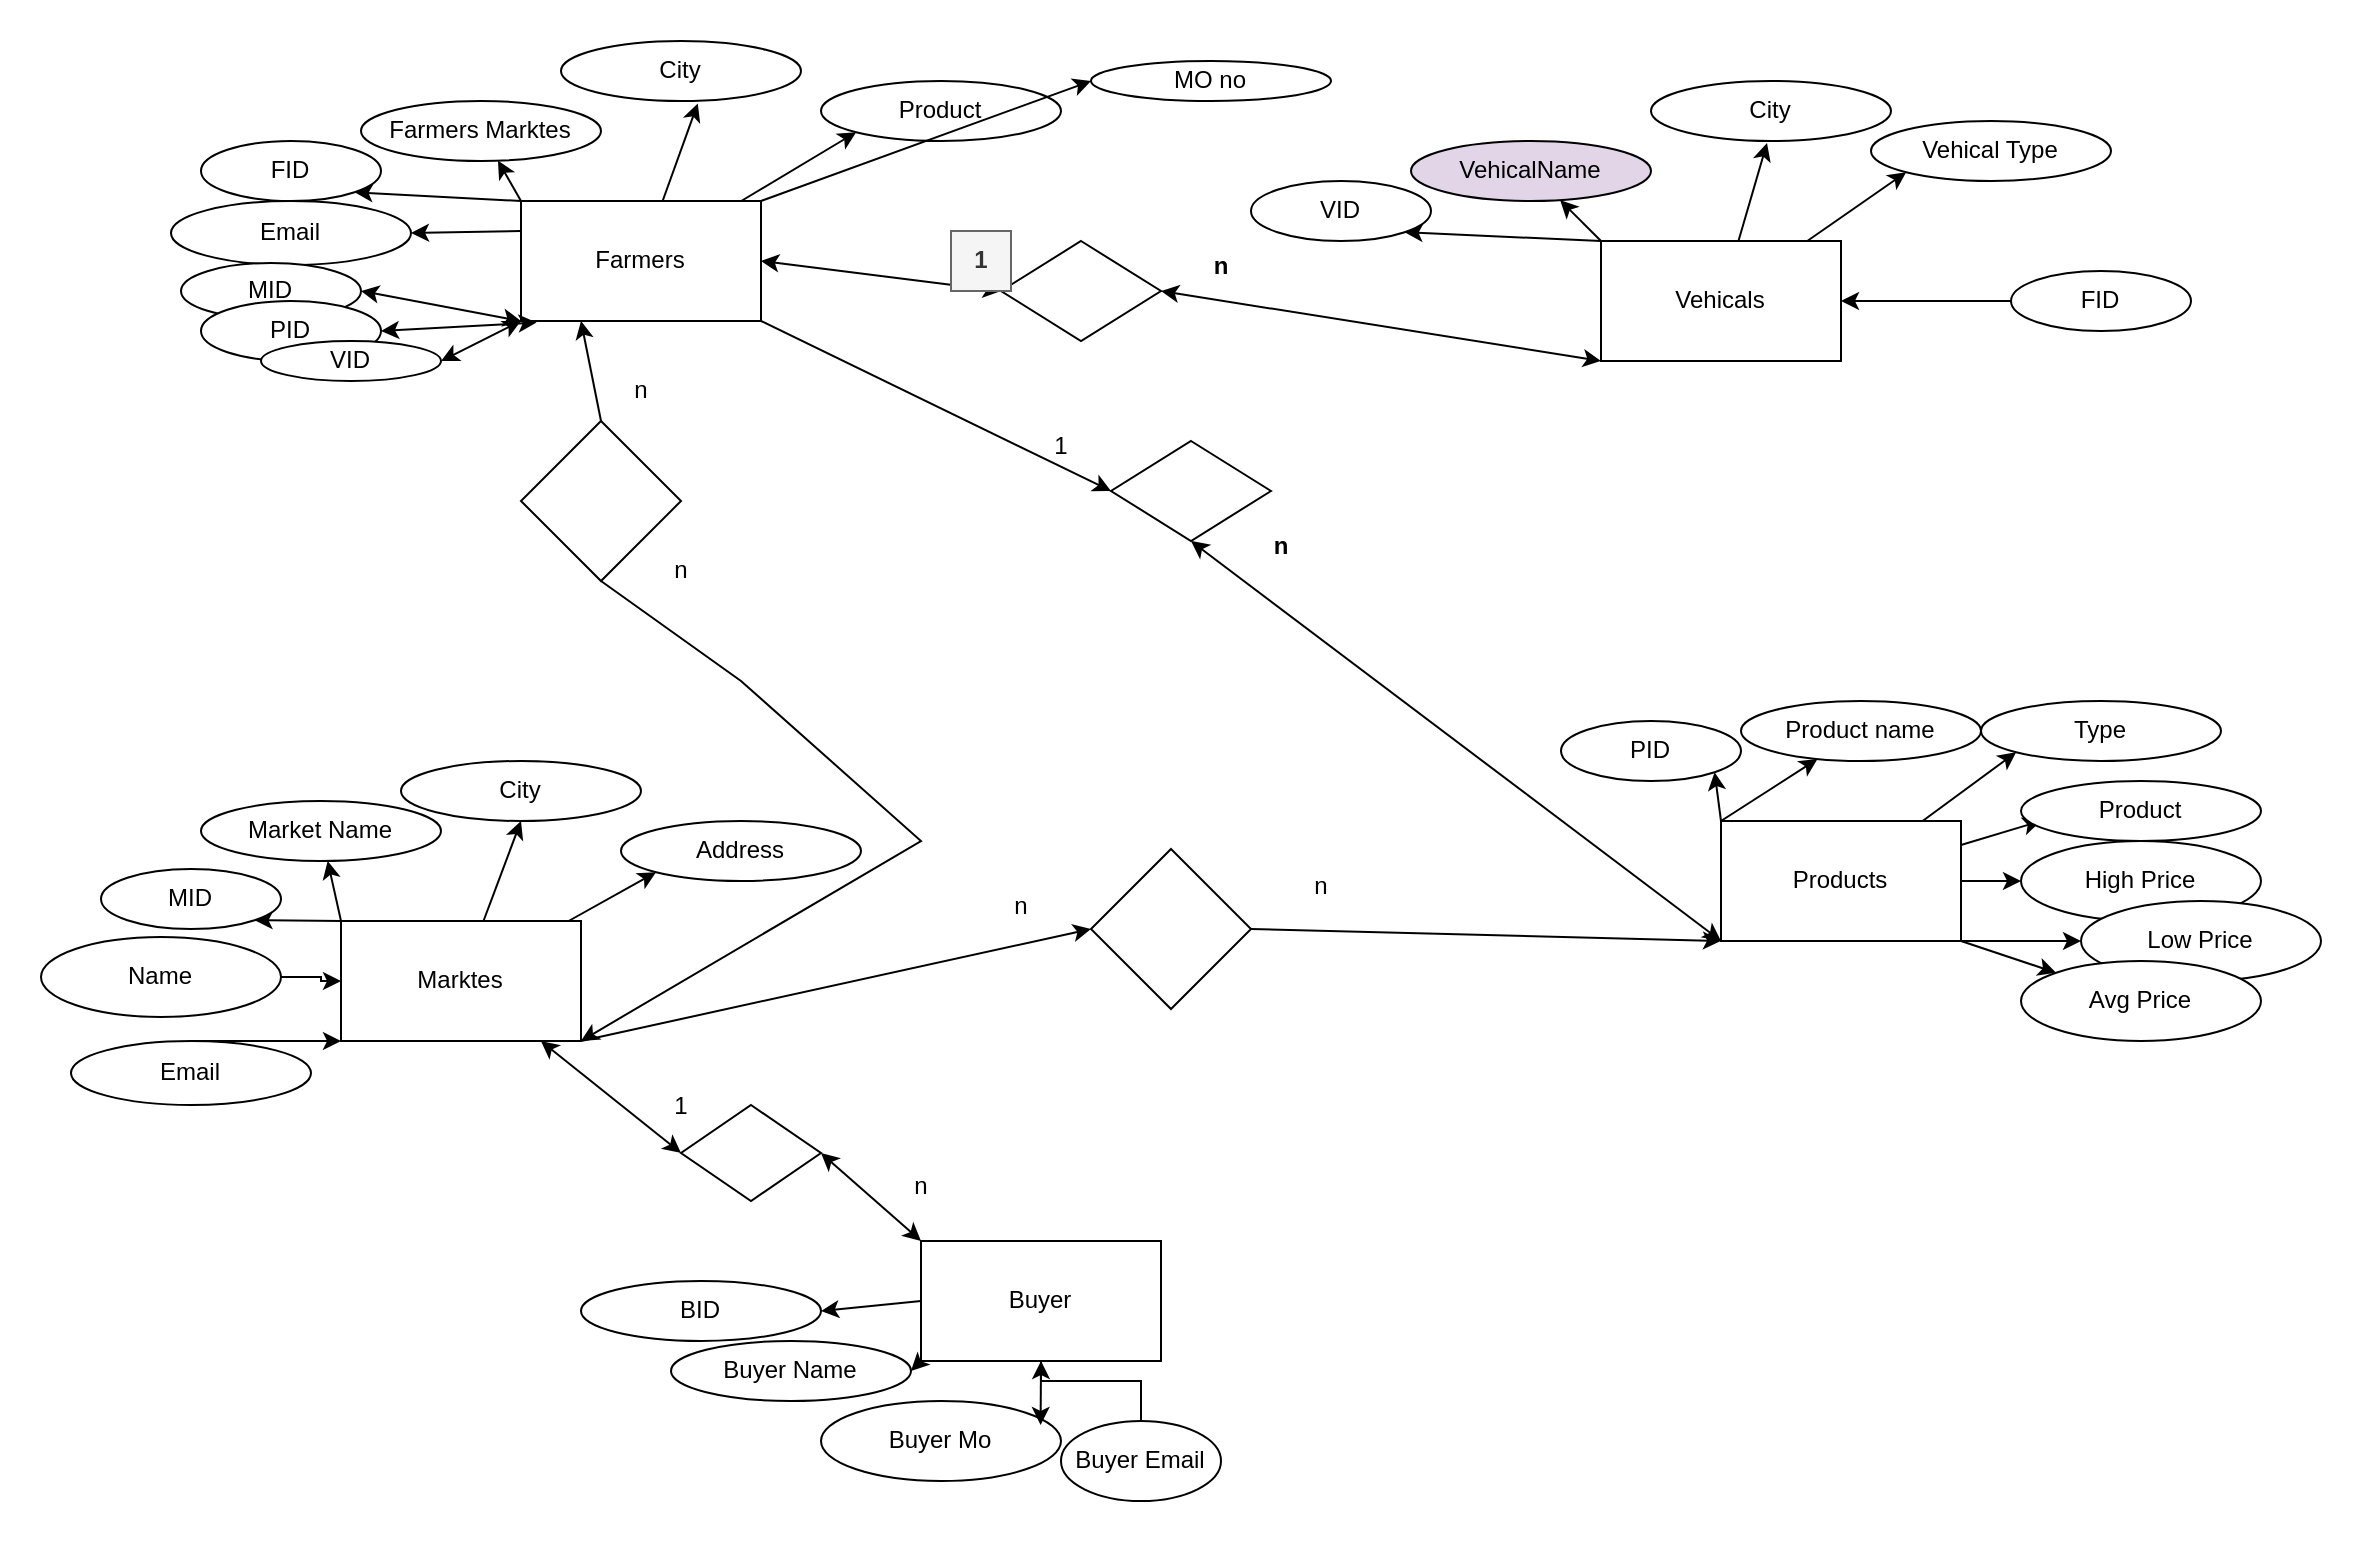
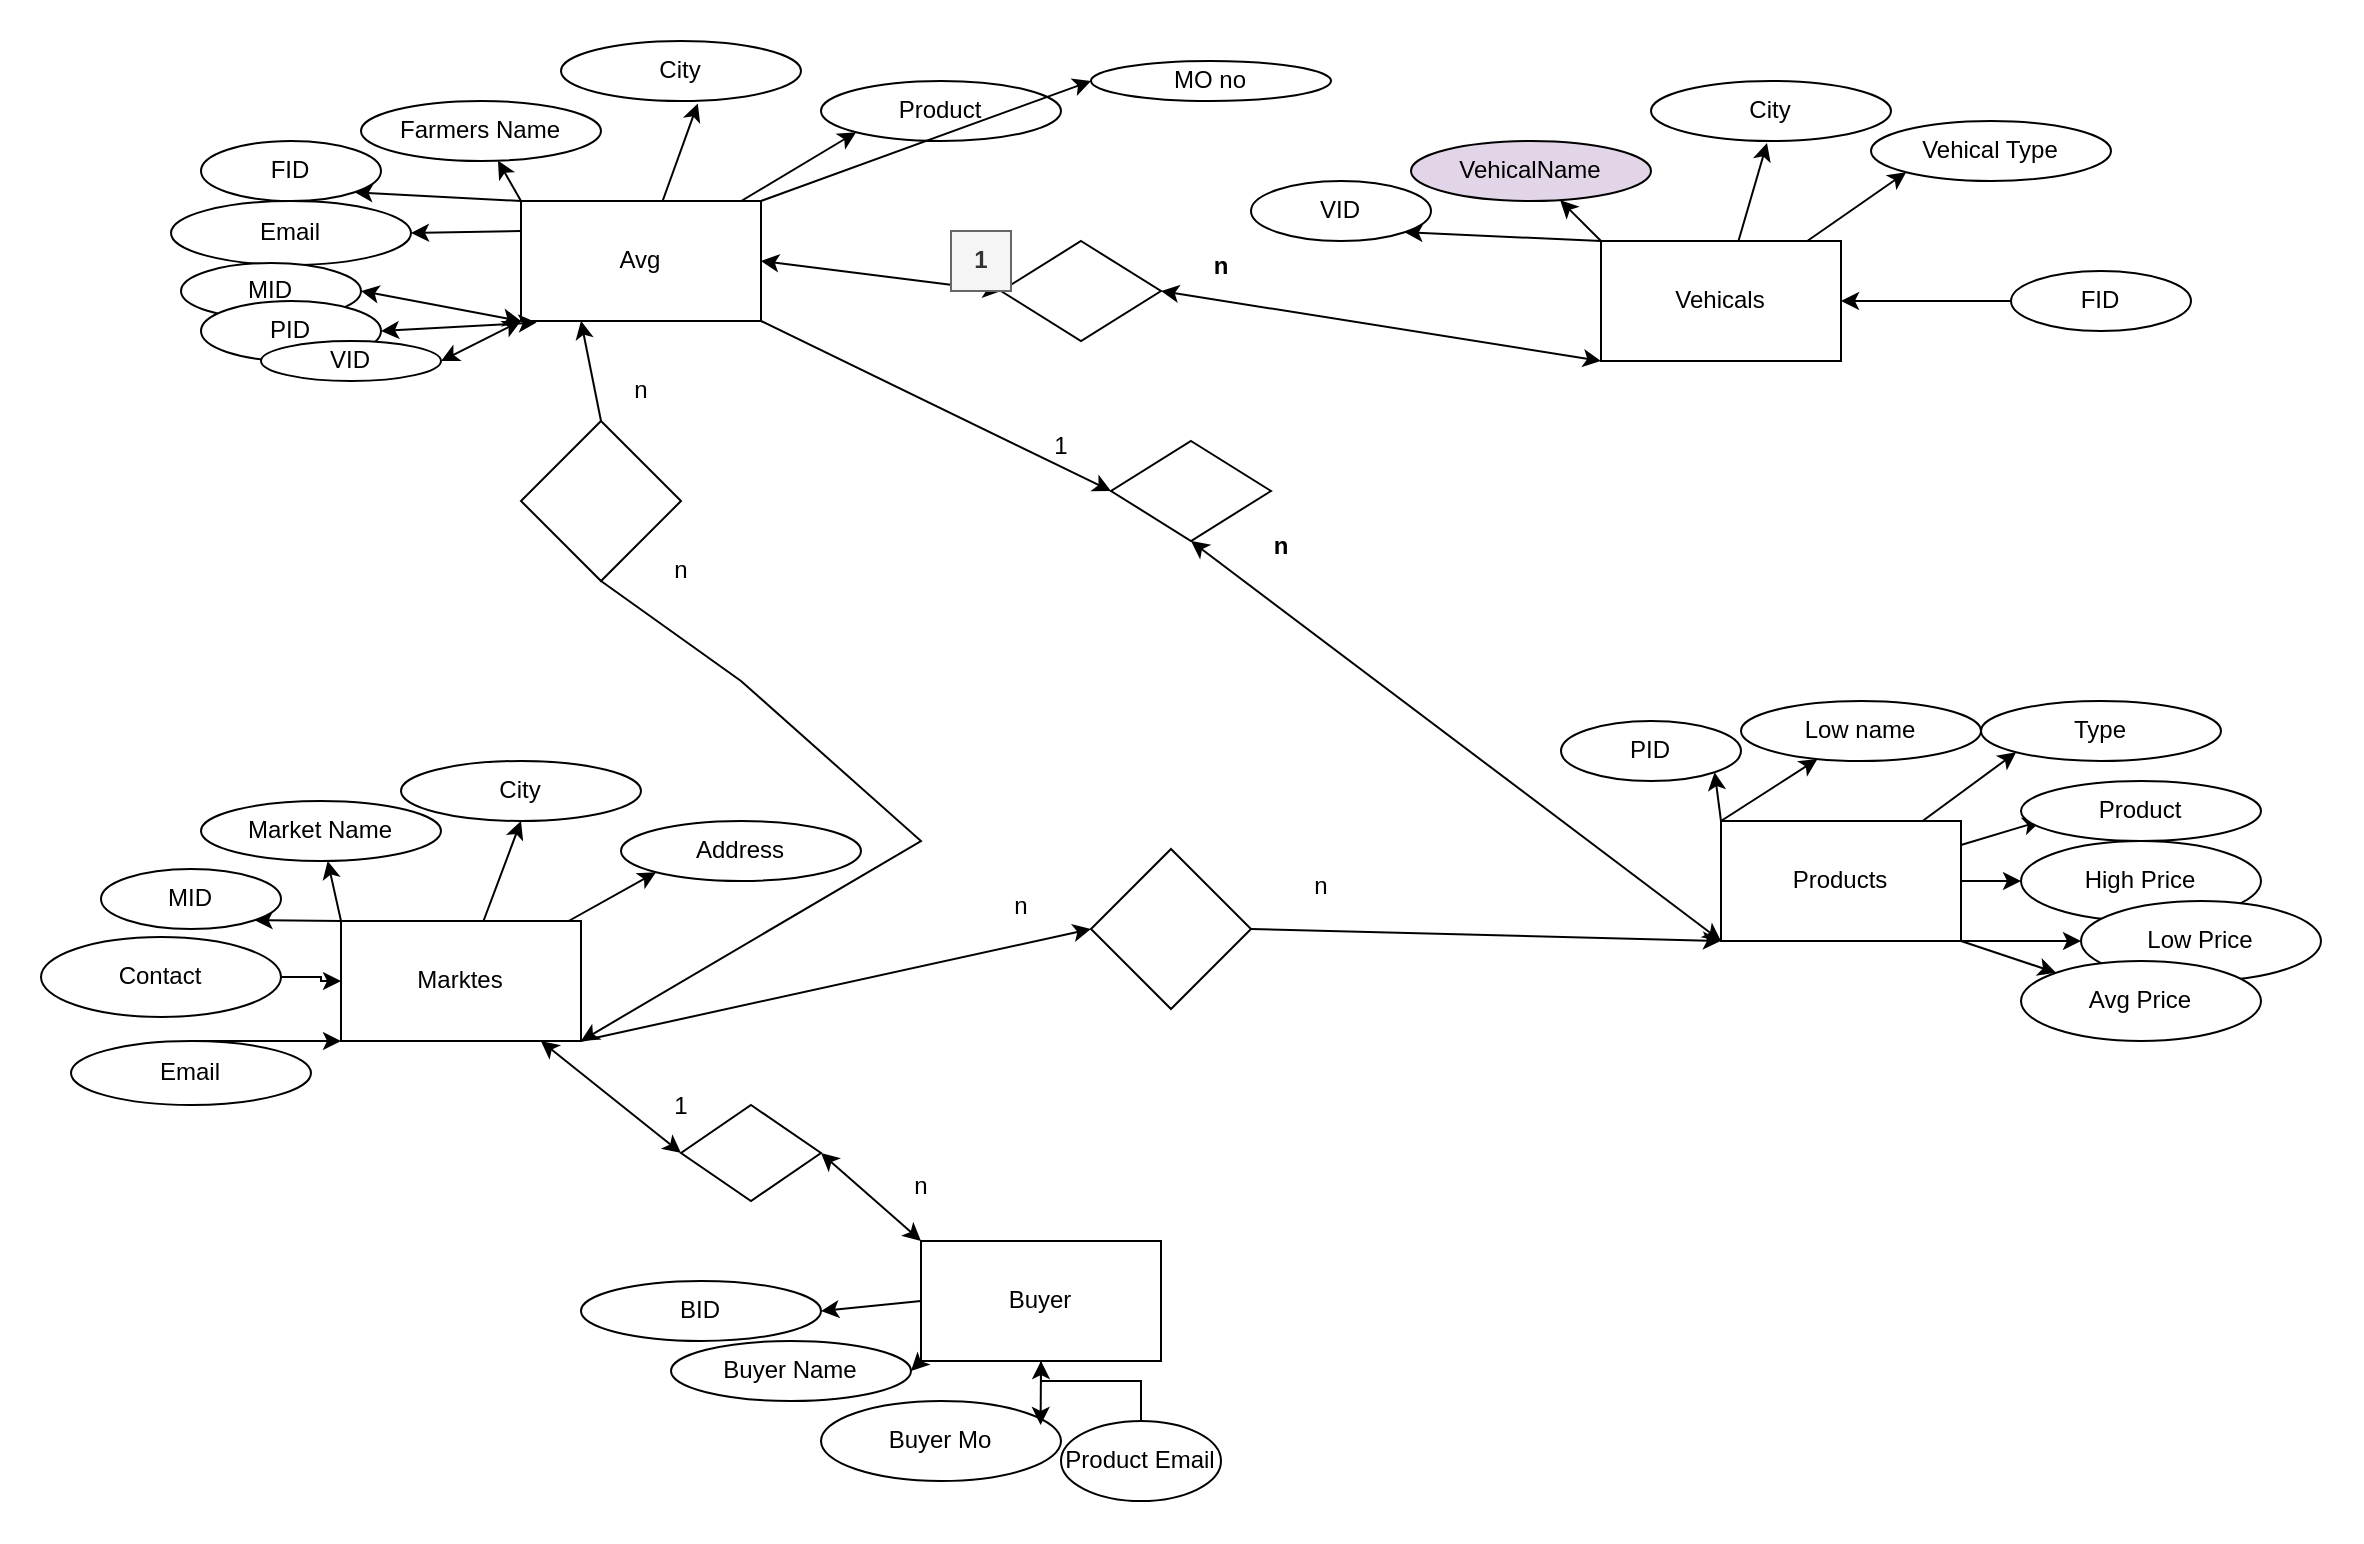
(481, 131) -> (481, 131)
(641, 261) -> (641, 261)
(1861, 731) -> (1861, 731)
(161, 977) -> (161, 977)
(1141, 1461) -> (1141, 1461)
